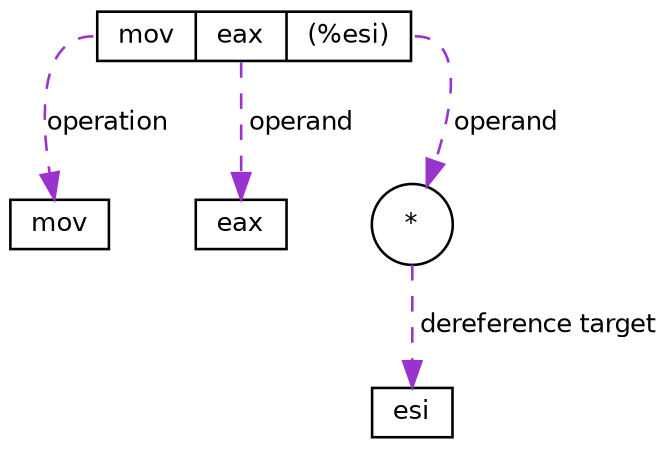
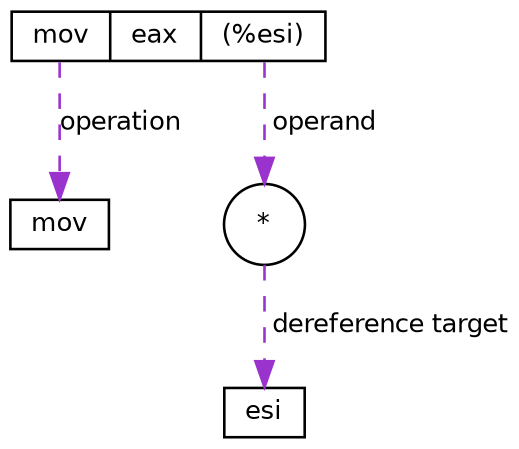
(241, 224) -> none
